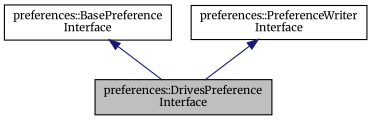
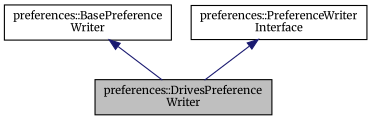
(88, 23) -> (88, 23)
(183, 97) -> (183, 97)
